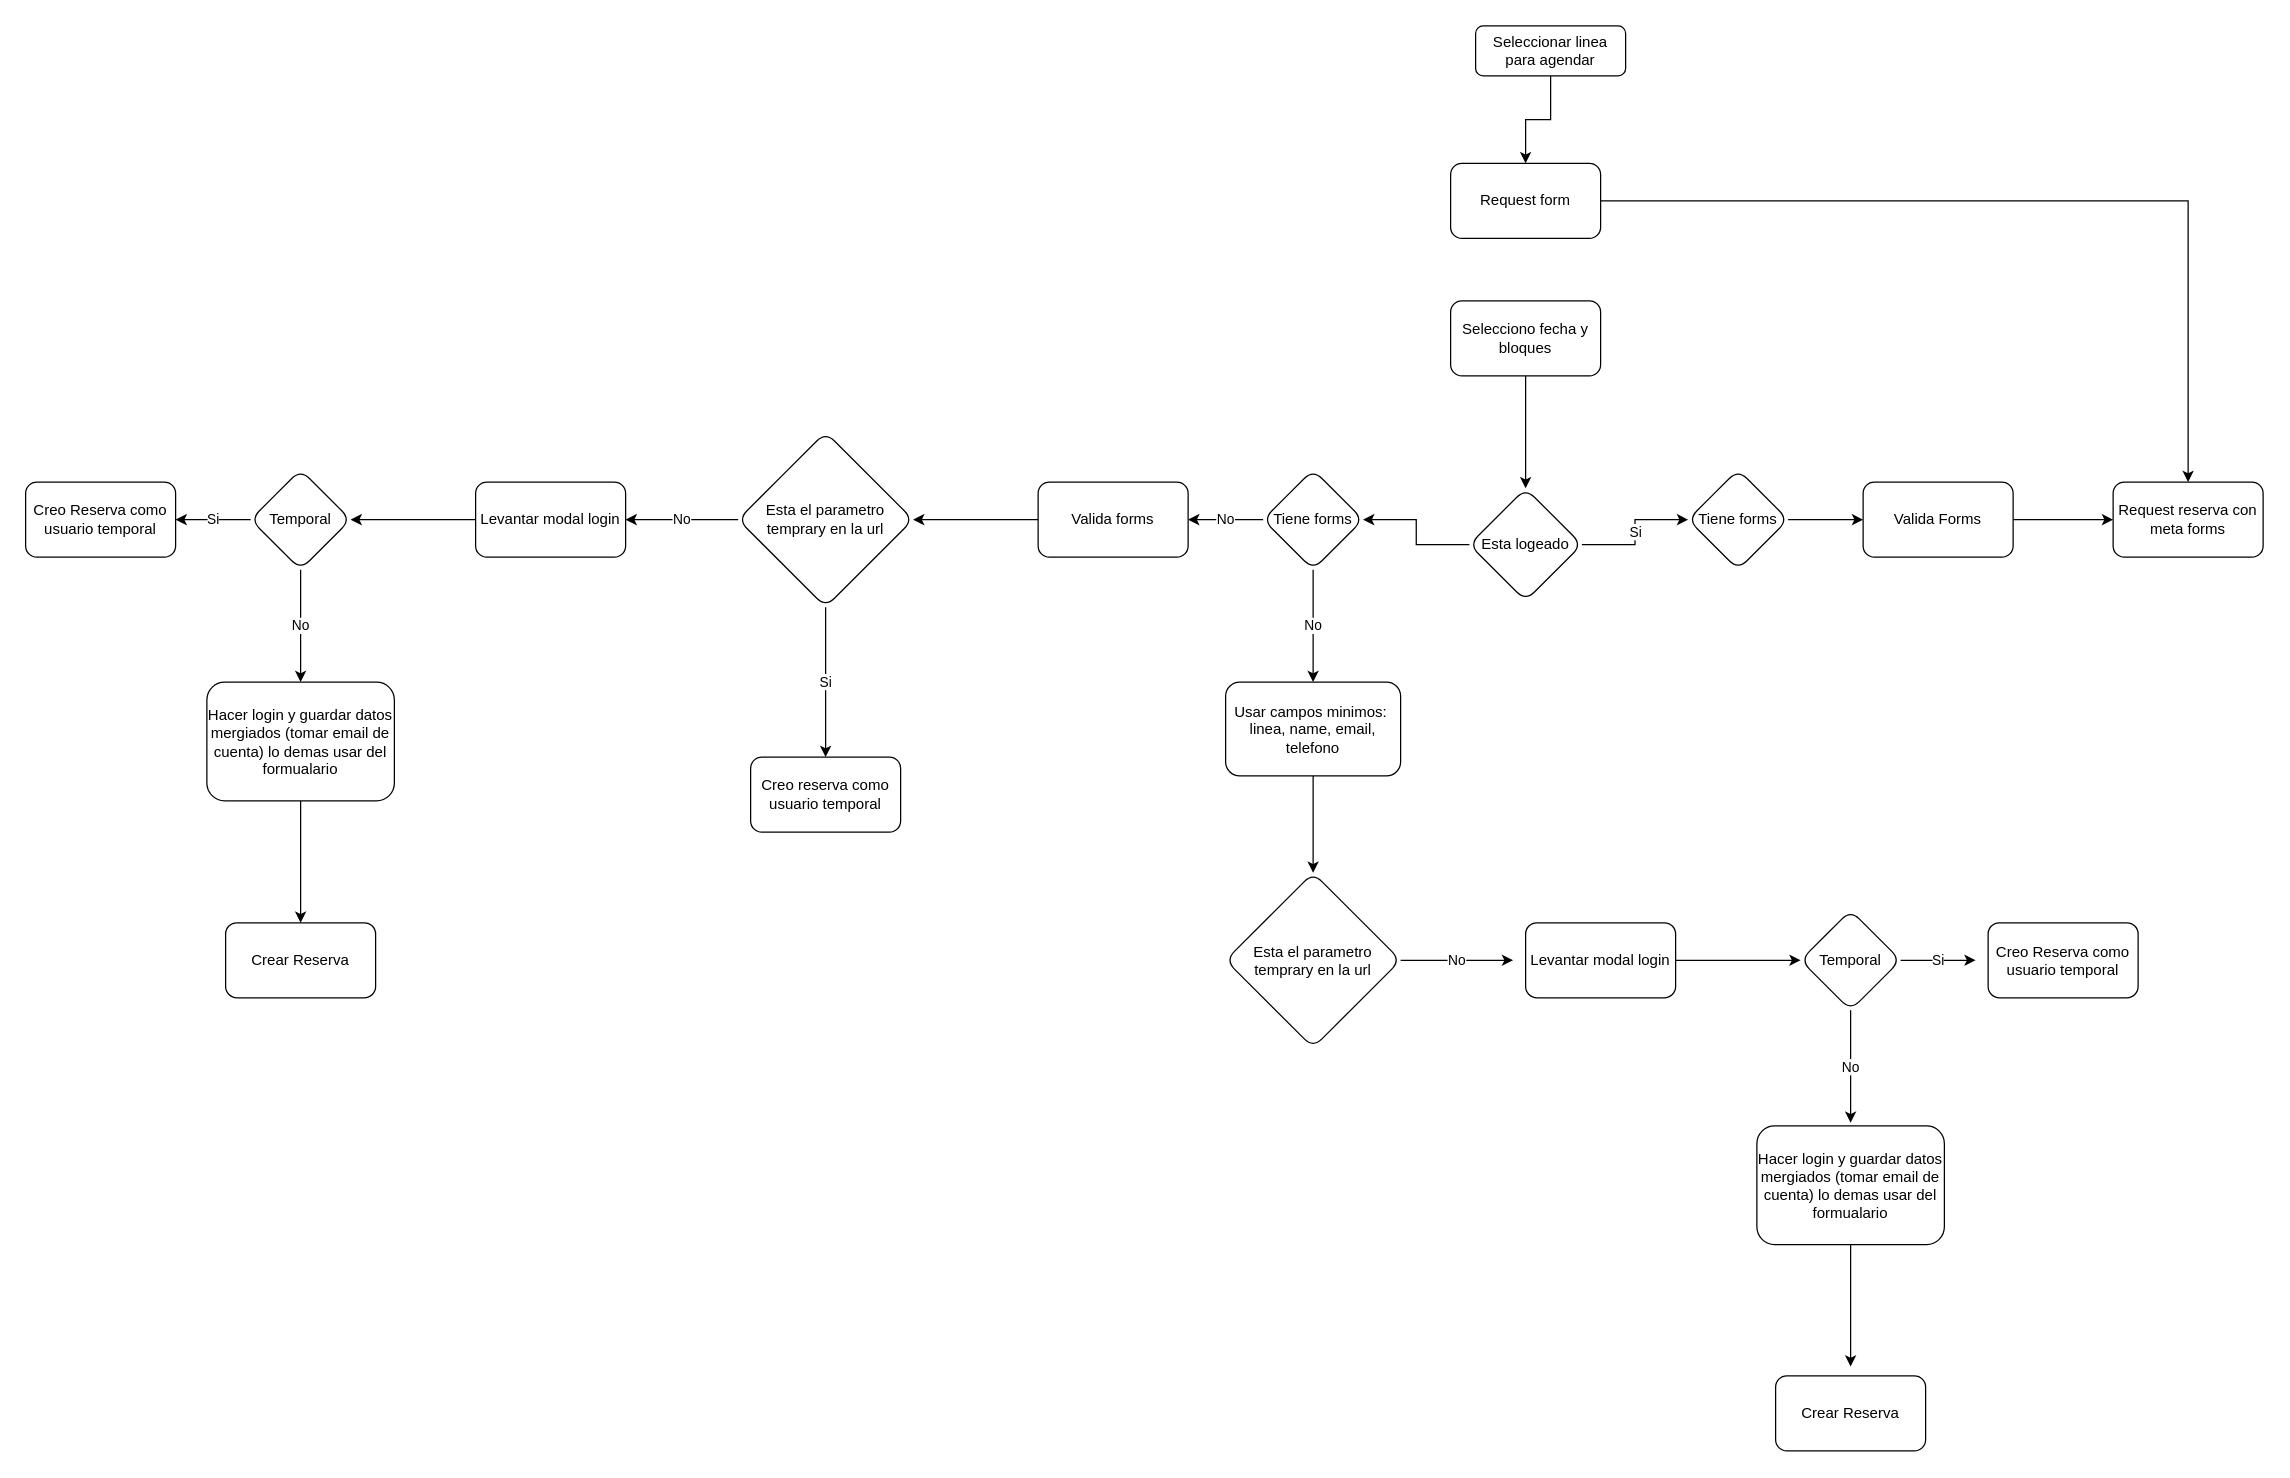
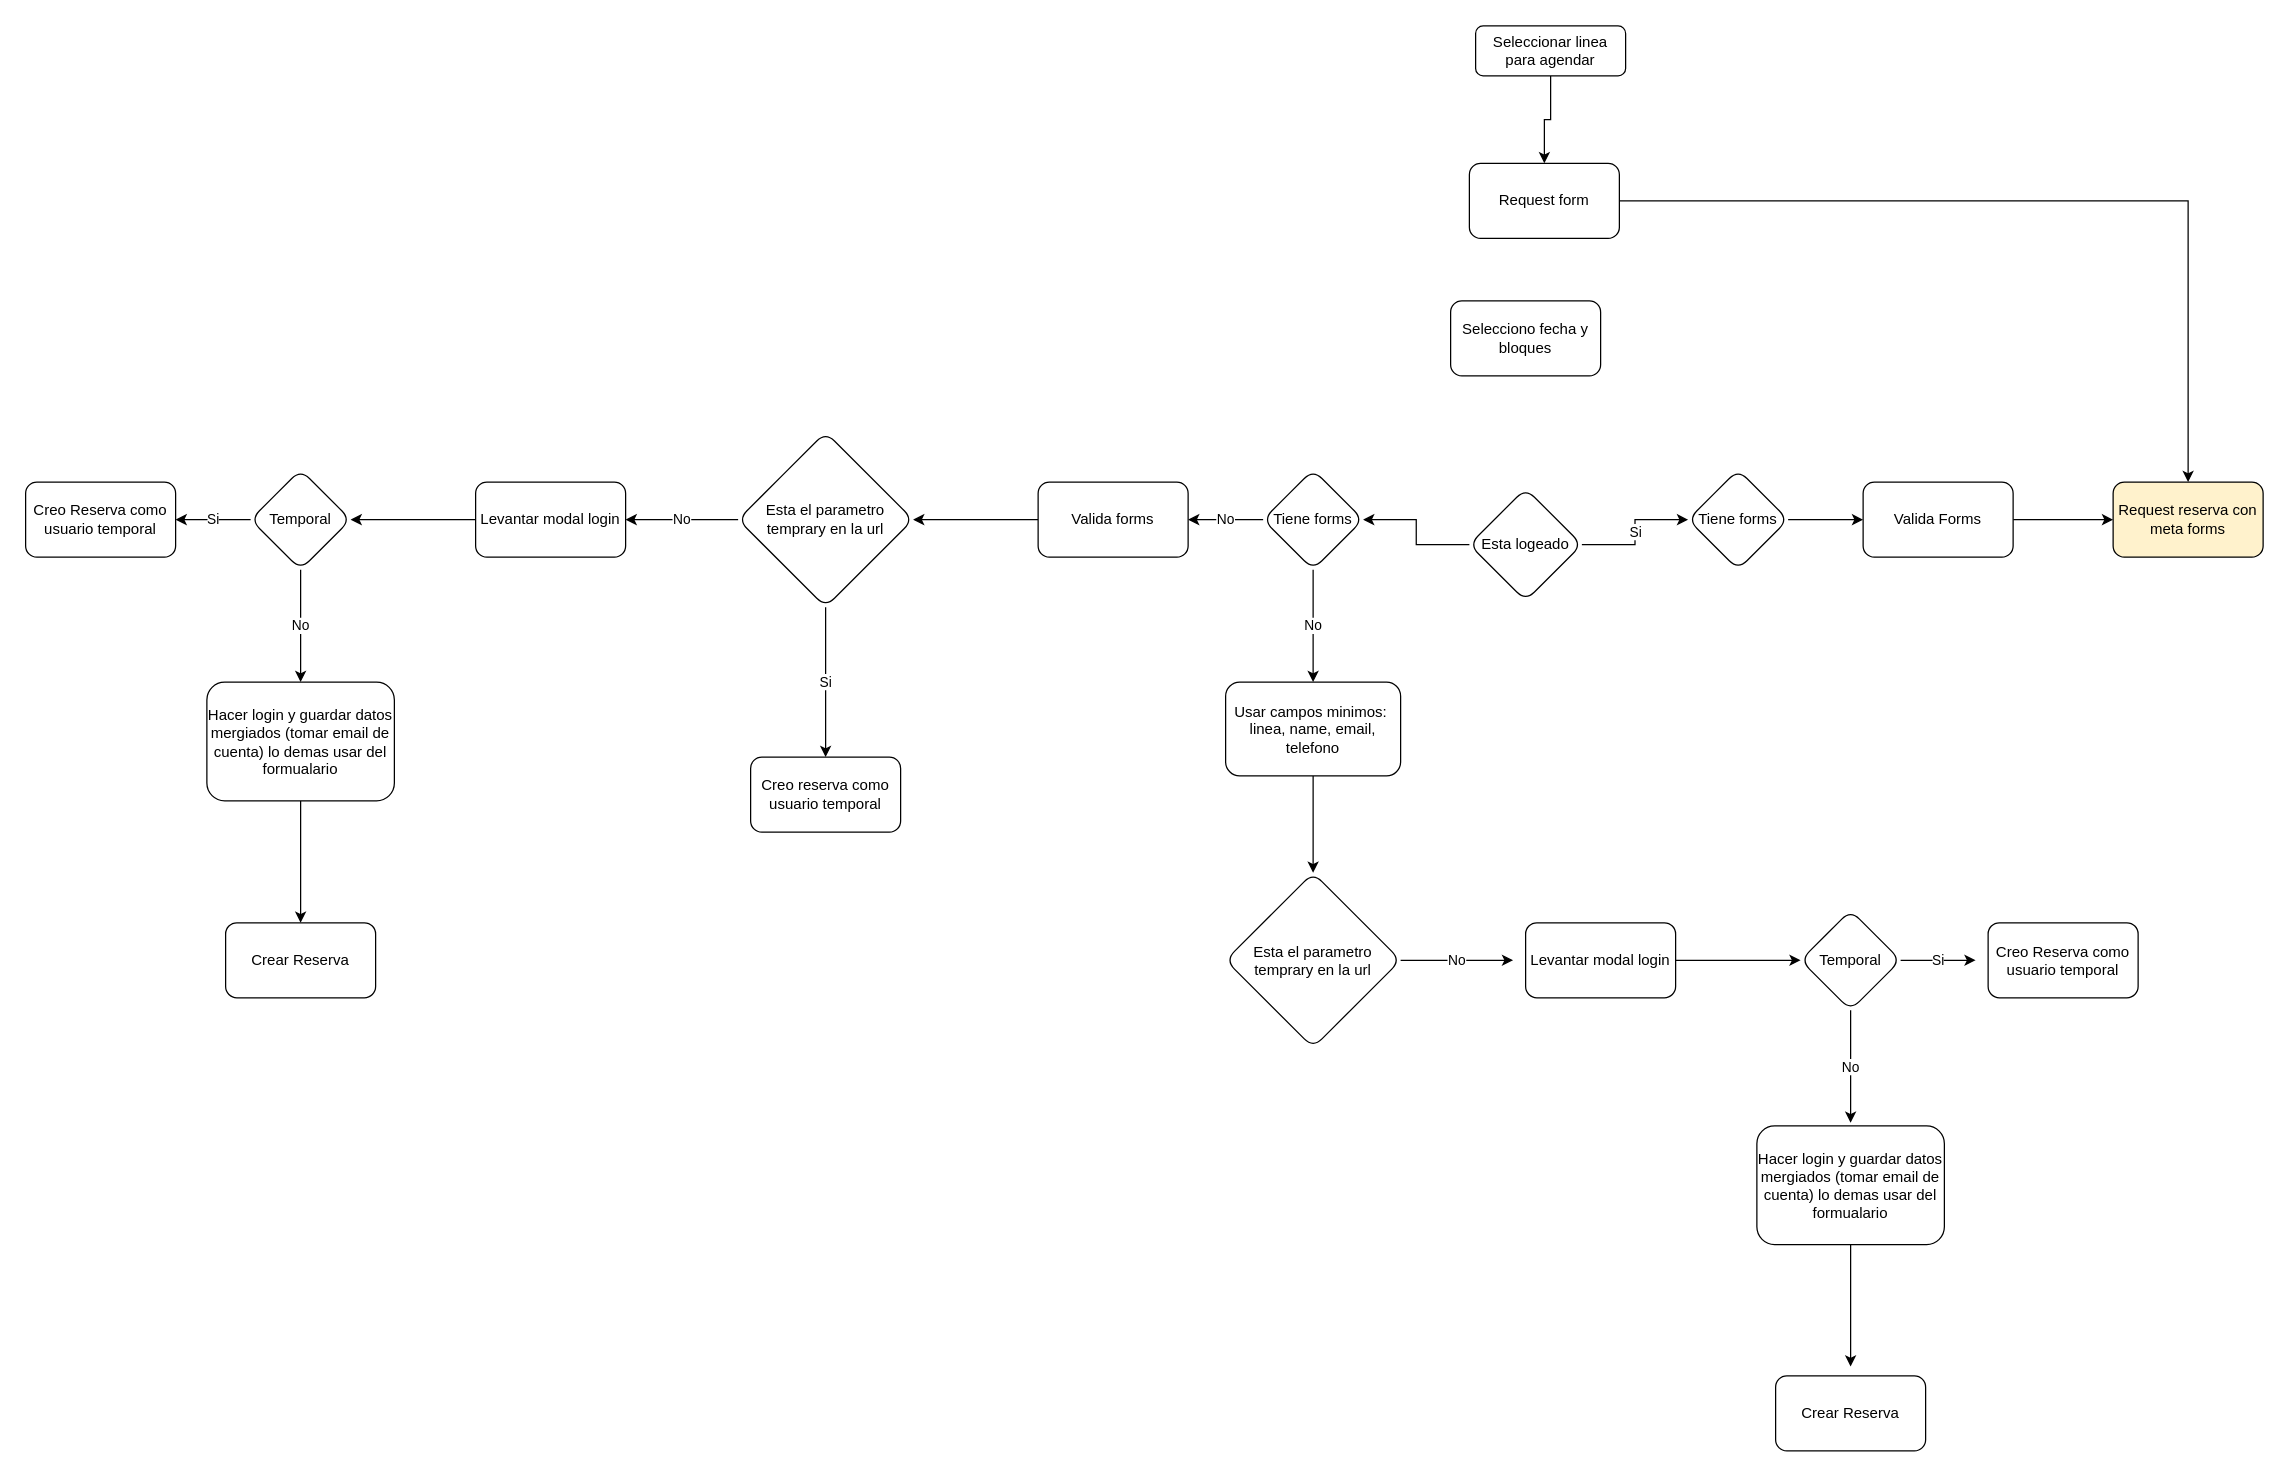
(1526, 201) -> (1544, 201)
(1526, 428) -> none
(2188, 519) -> (2188, 519)
